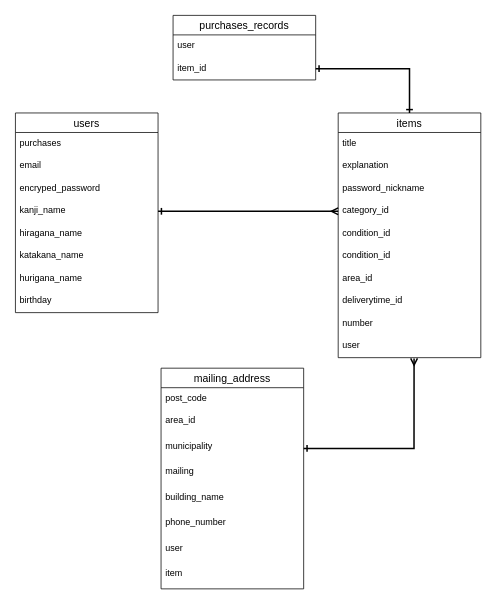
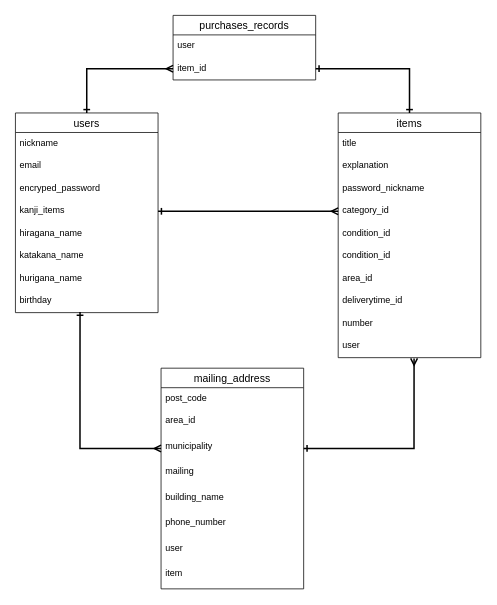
none -> (107, 69)
(42, 143) -> (38, 143)
(44, 210) -> (45, 210)
none -> (80, 421)
